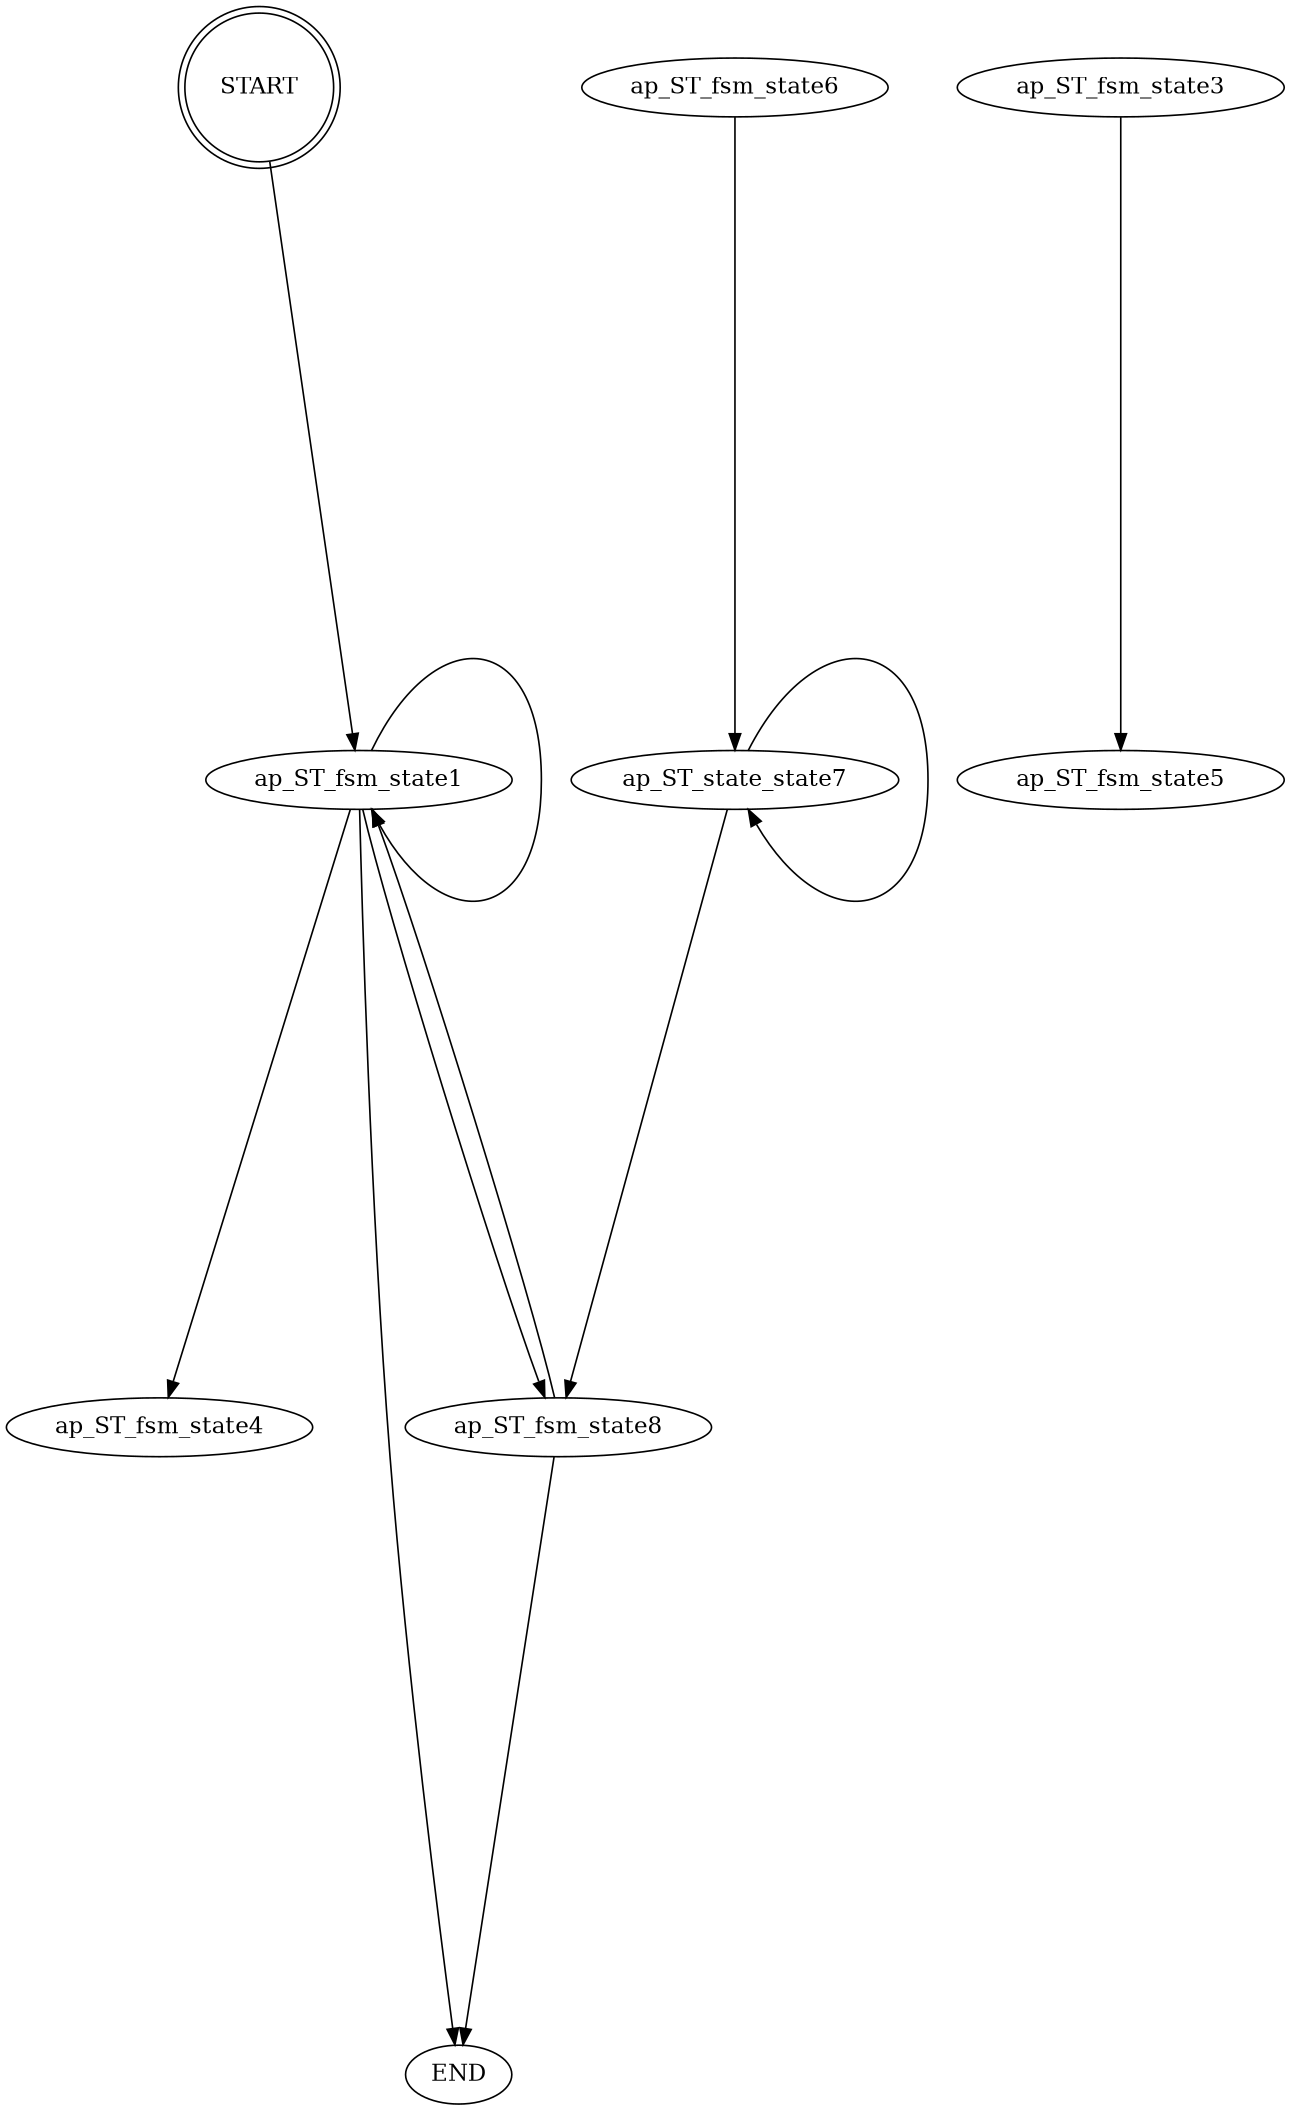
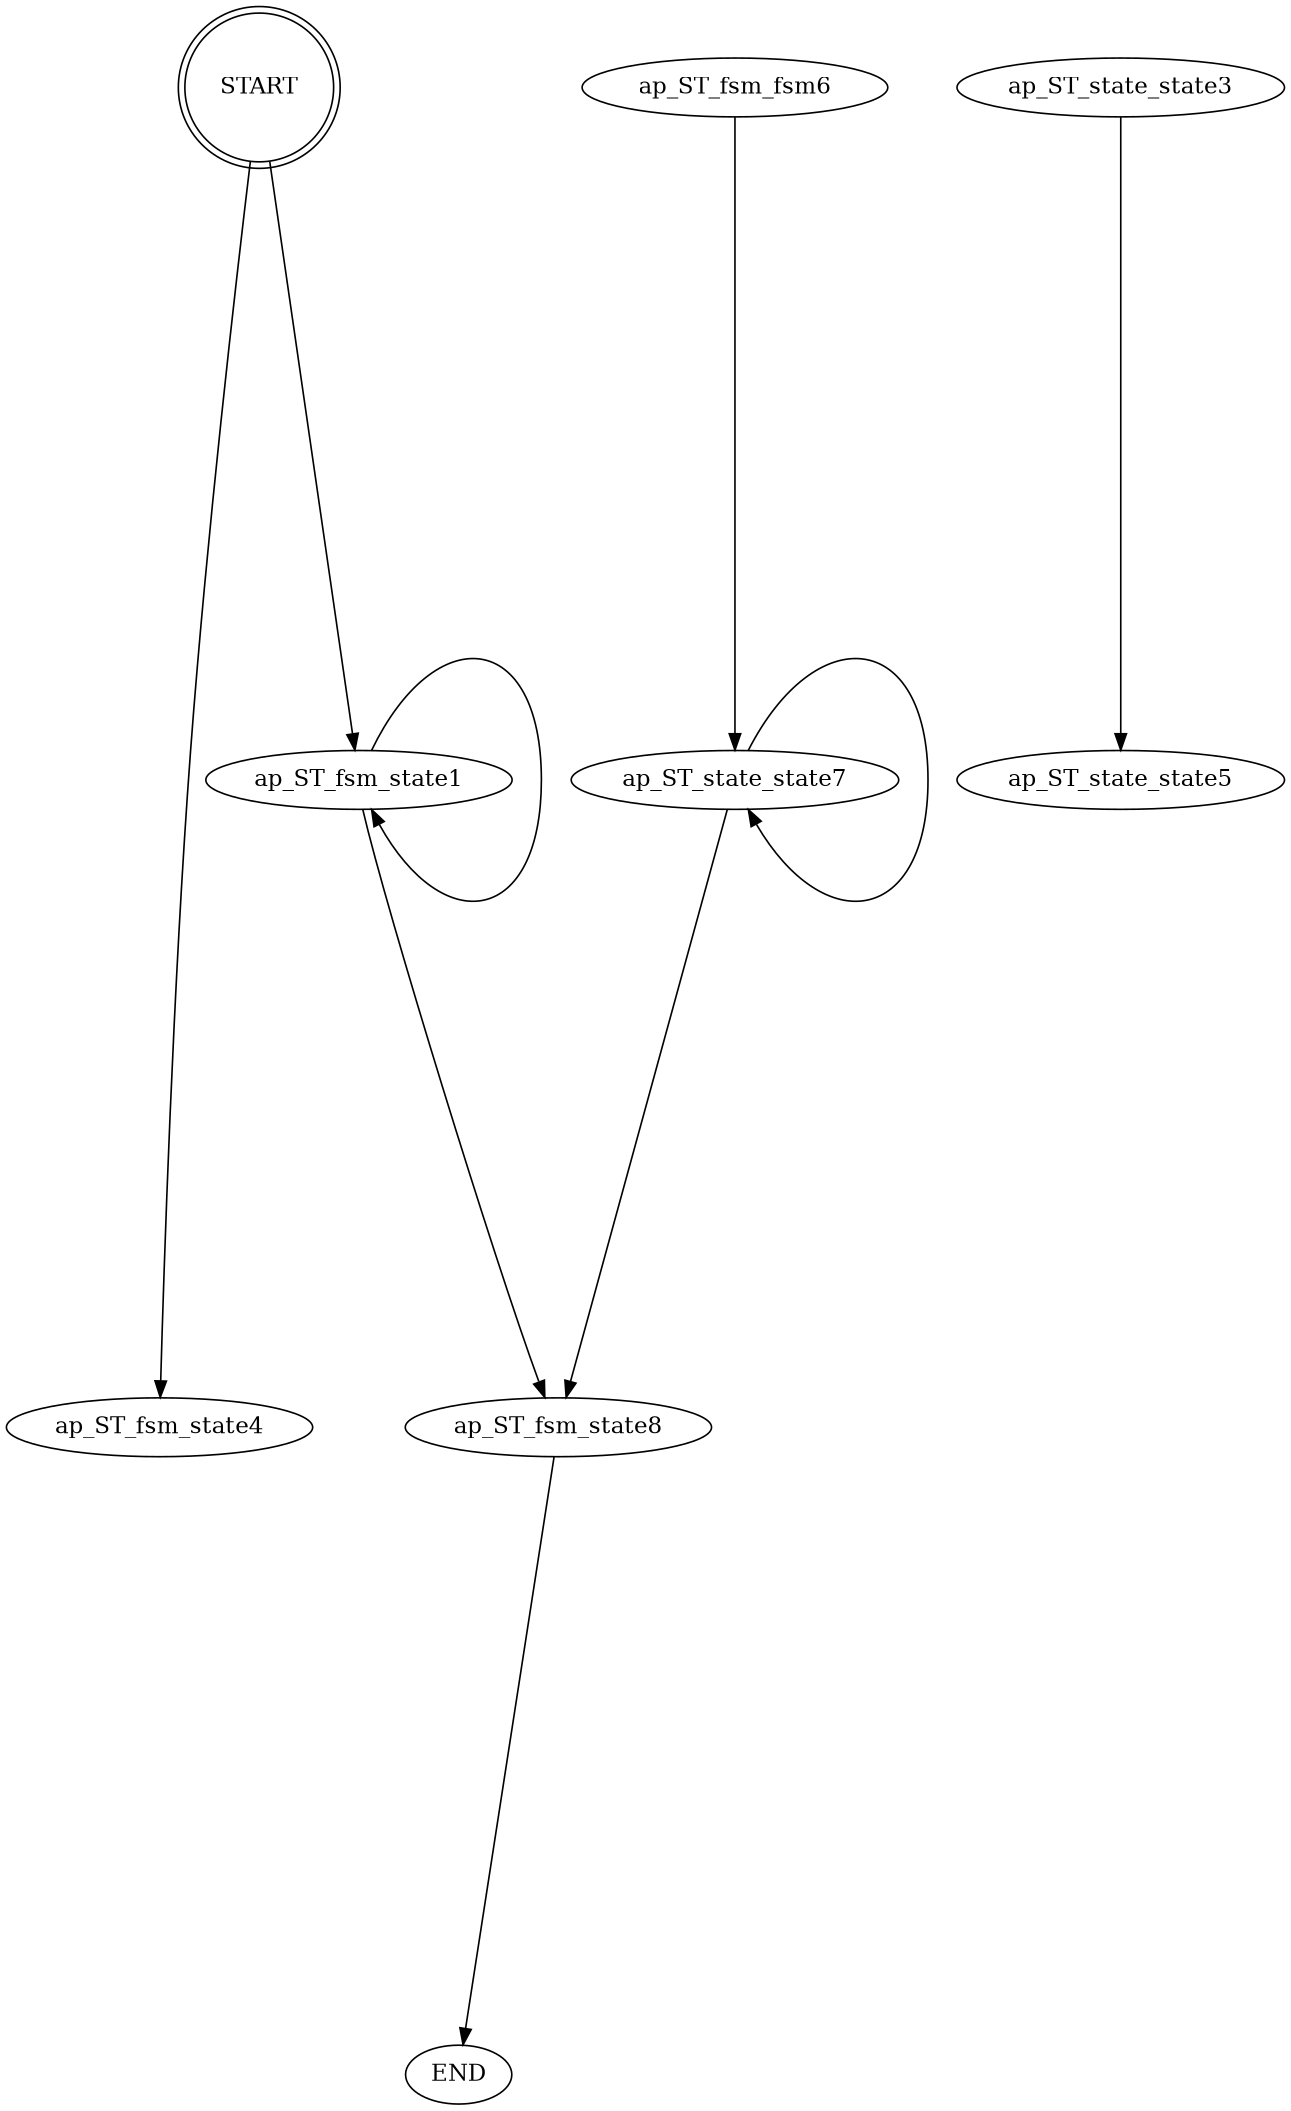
(735, 87) -> (735, 87)
(1121, 87) -> (1121, 87)
(1121, 780) -> (1121, 780)
(262, 1096) -> (189, 770)
(472, 1110) -> none
(387, 1421) -> none
